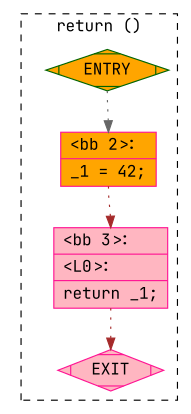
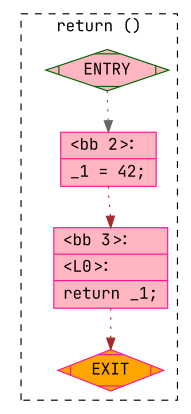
(107, 70) -> (107, 70)
(108, 159) -> (108, 159)
(111, 370) -> (111, 370)
